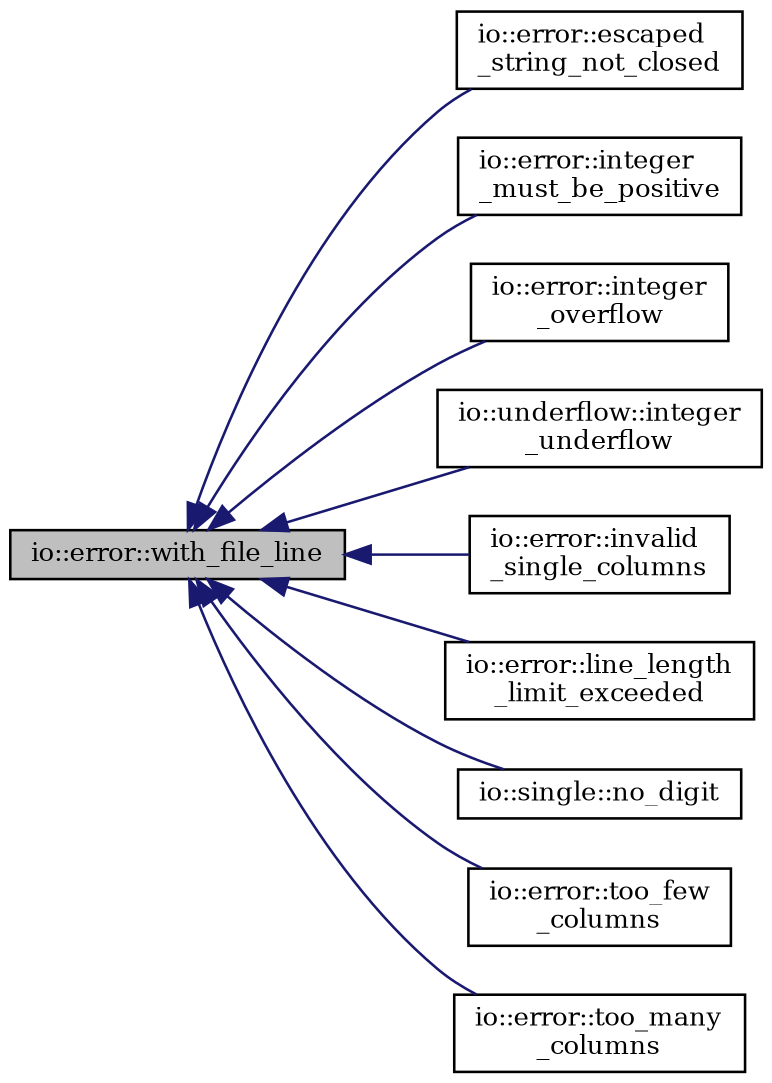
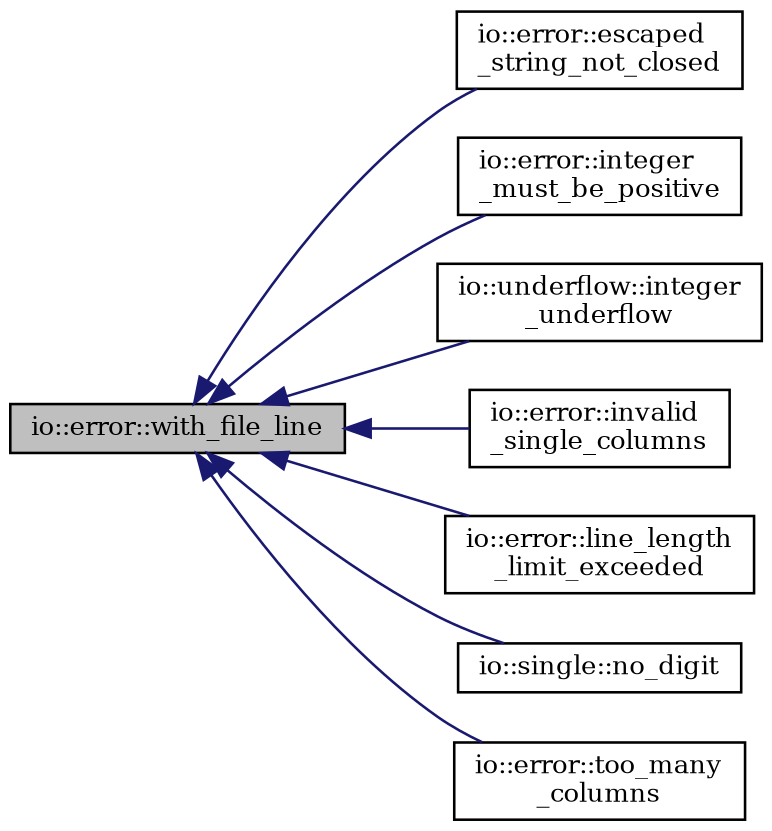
(600, 302) -> none
(600, 907) -> none
